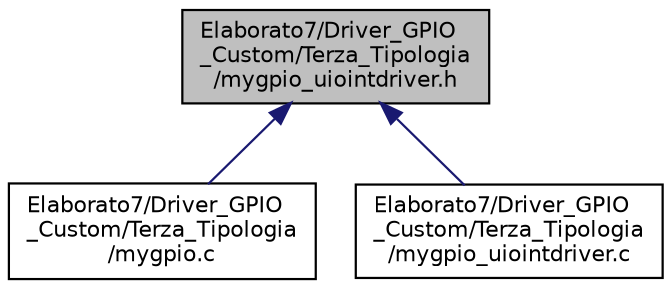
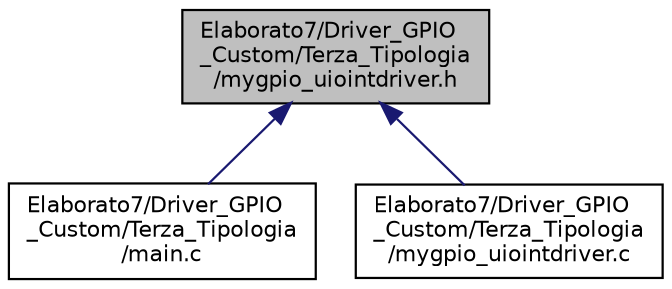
(162, 231) -> (162, 231)
